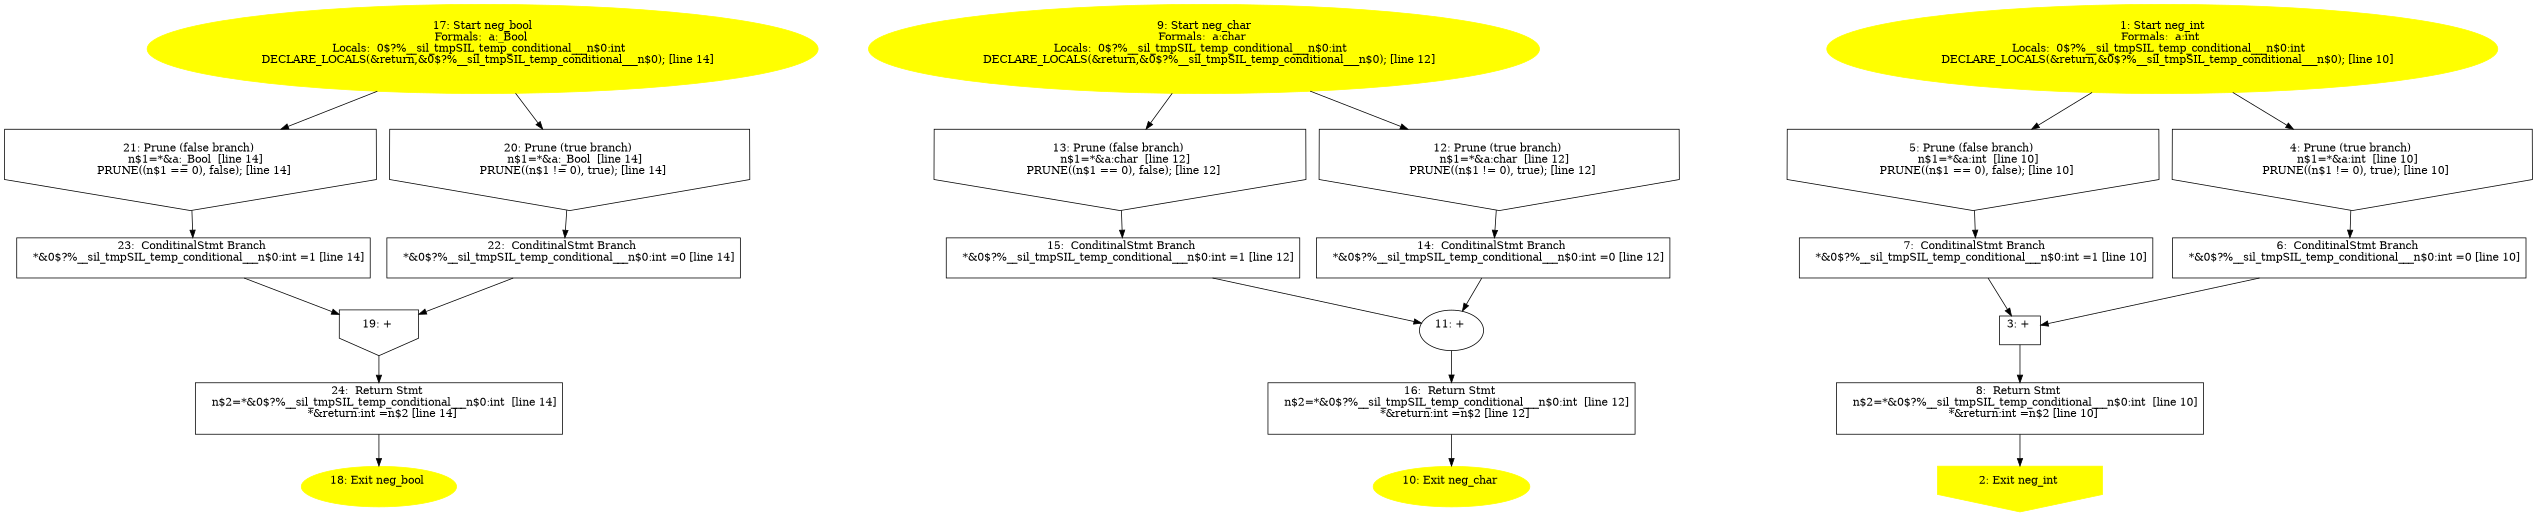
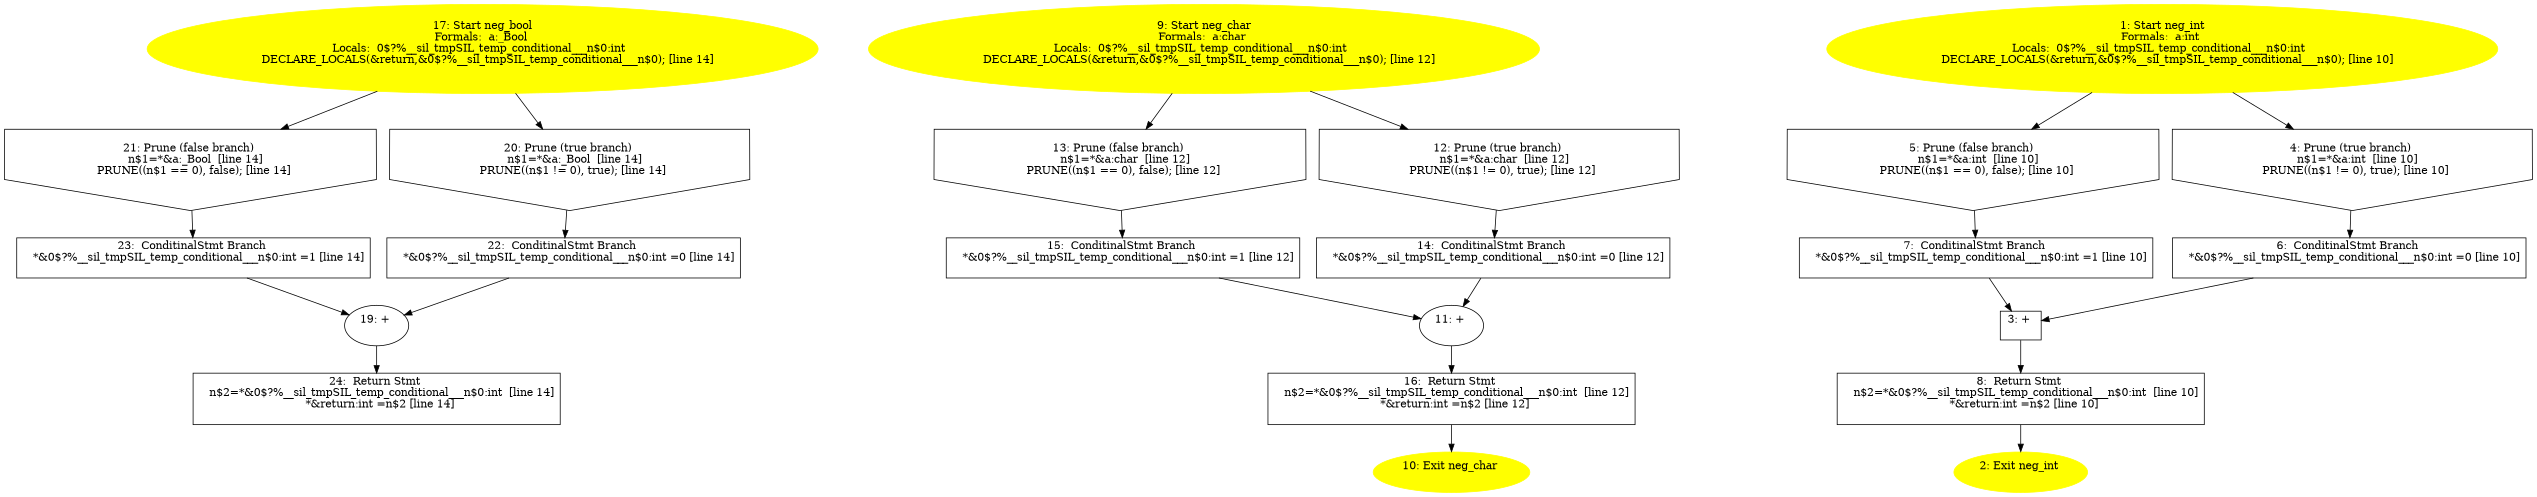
(379, 330) -> (377, 326)
(379, 487) -> none
(2020, 487) -> (2021, 472)
